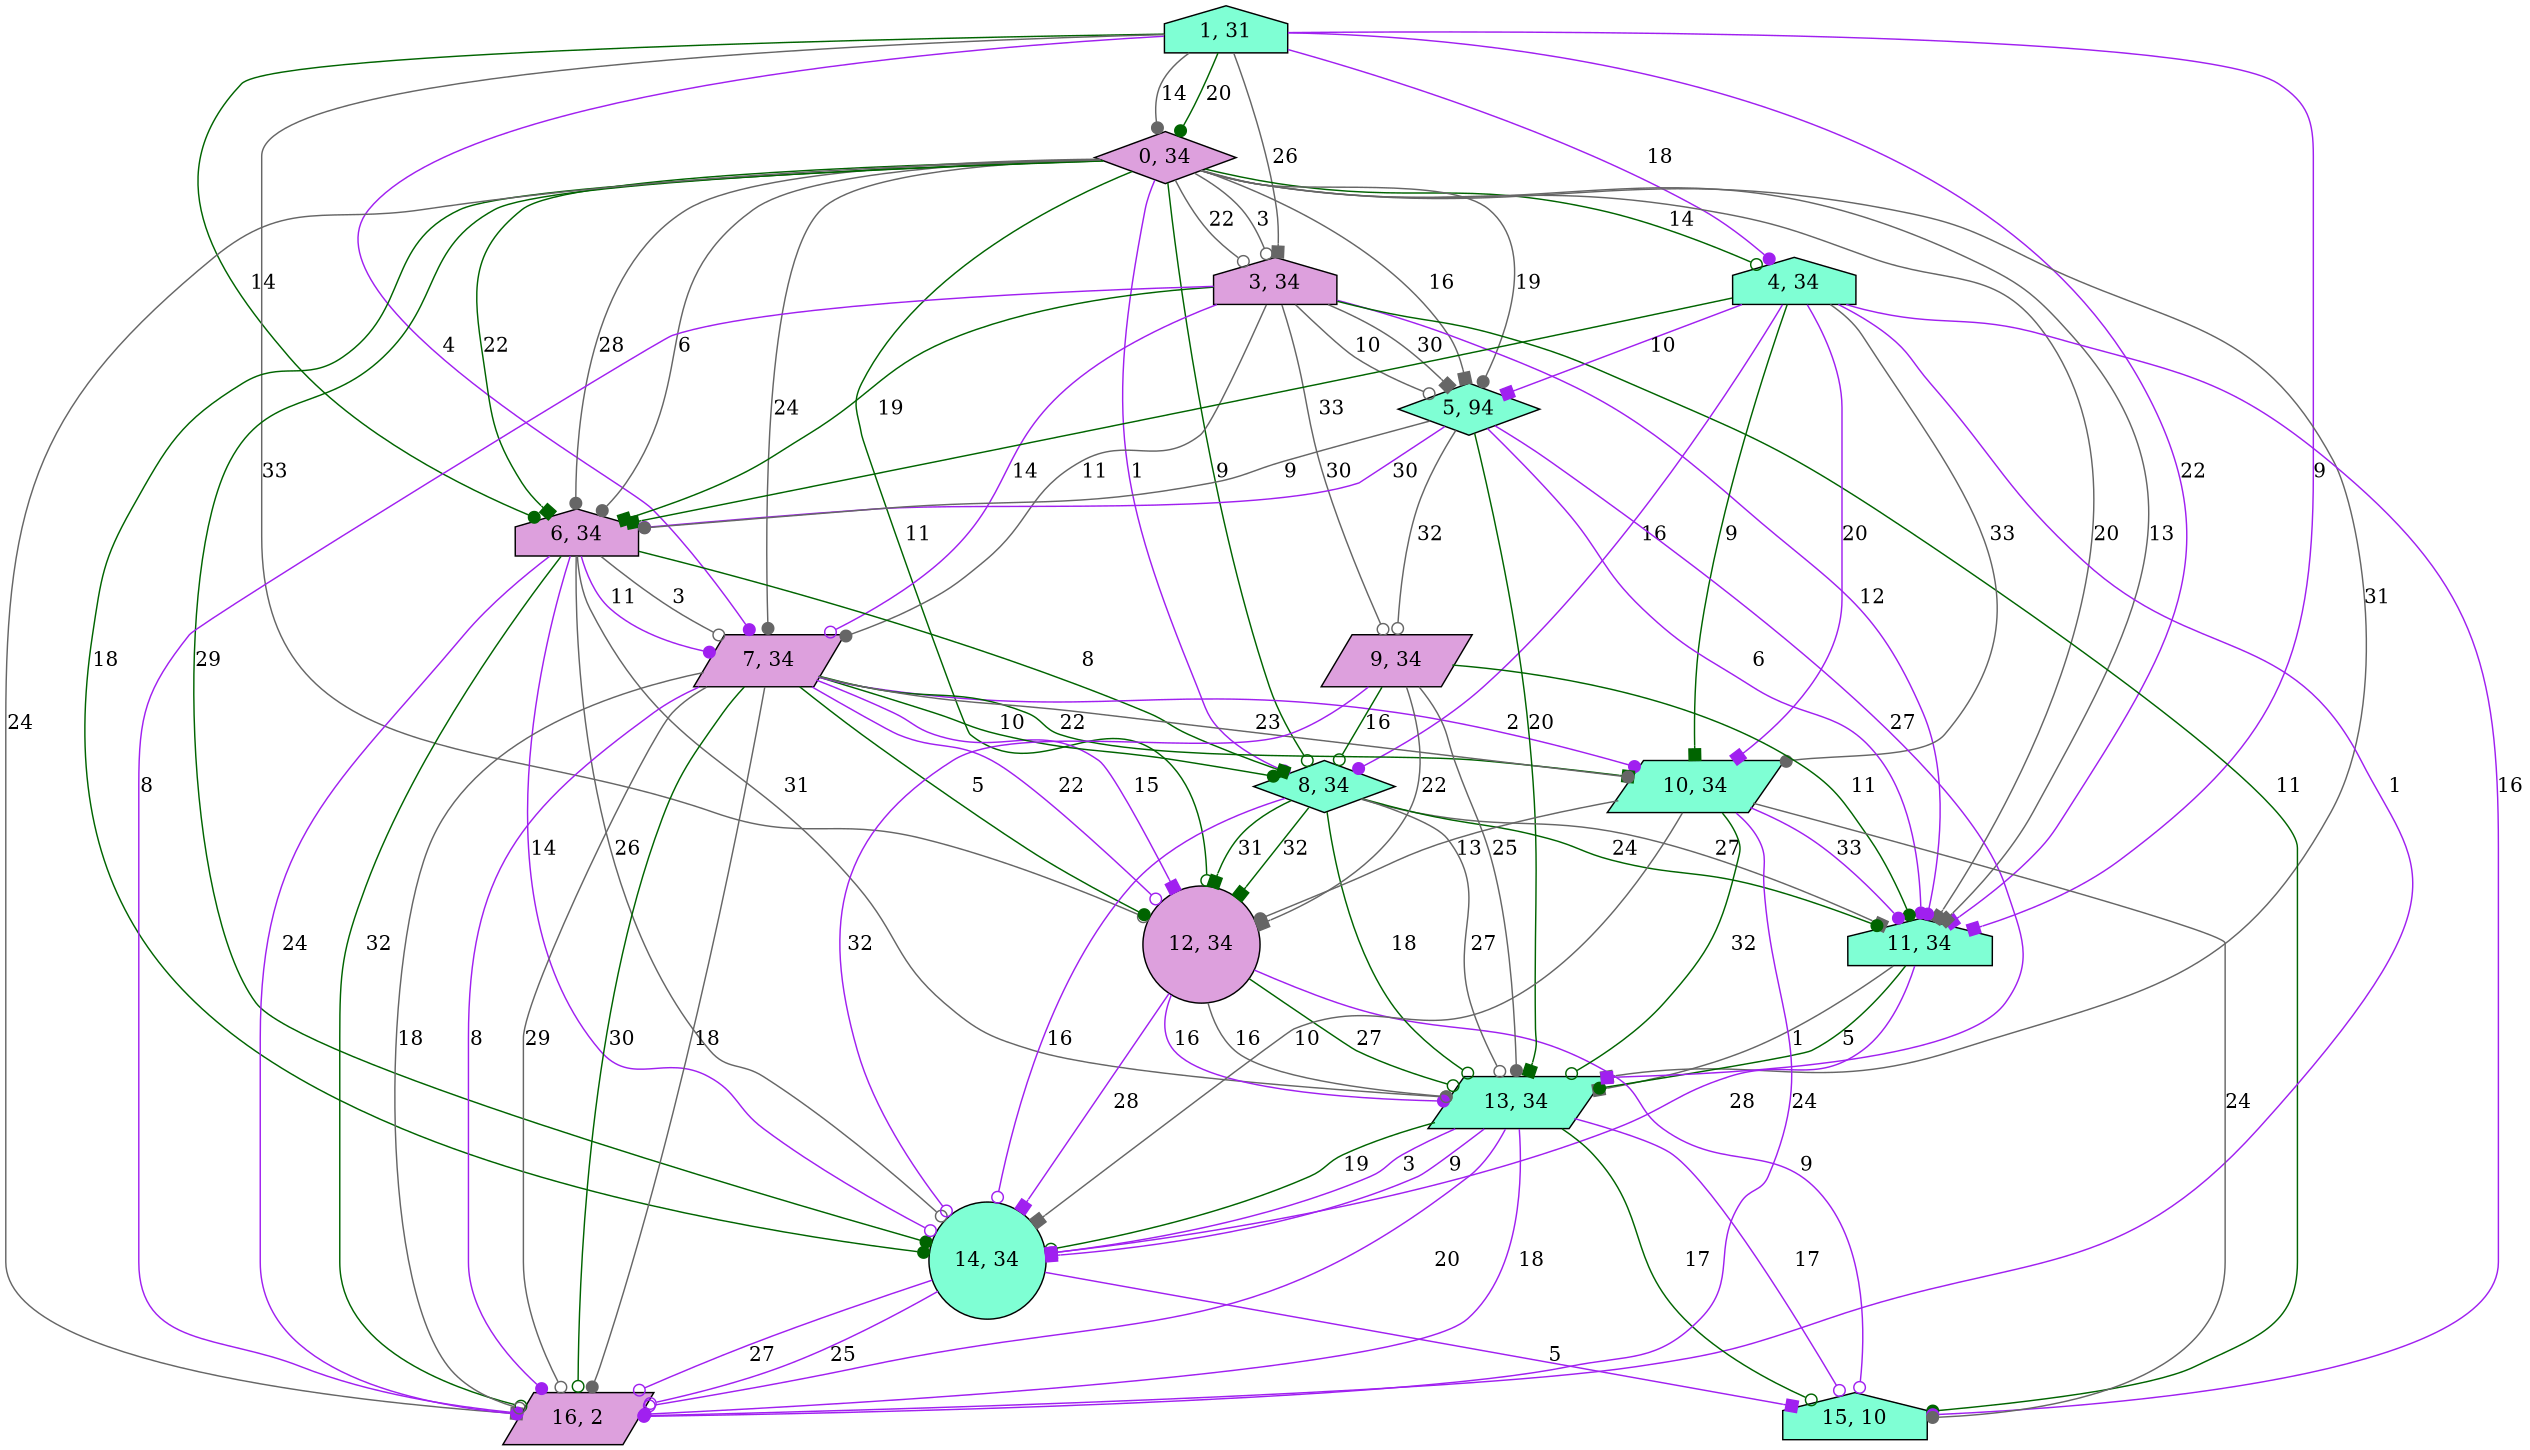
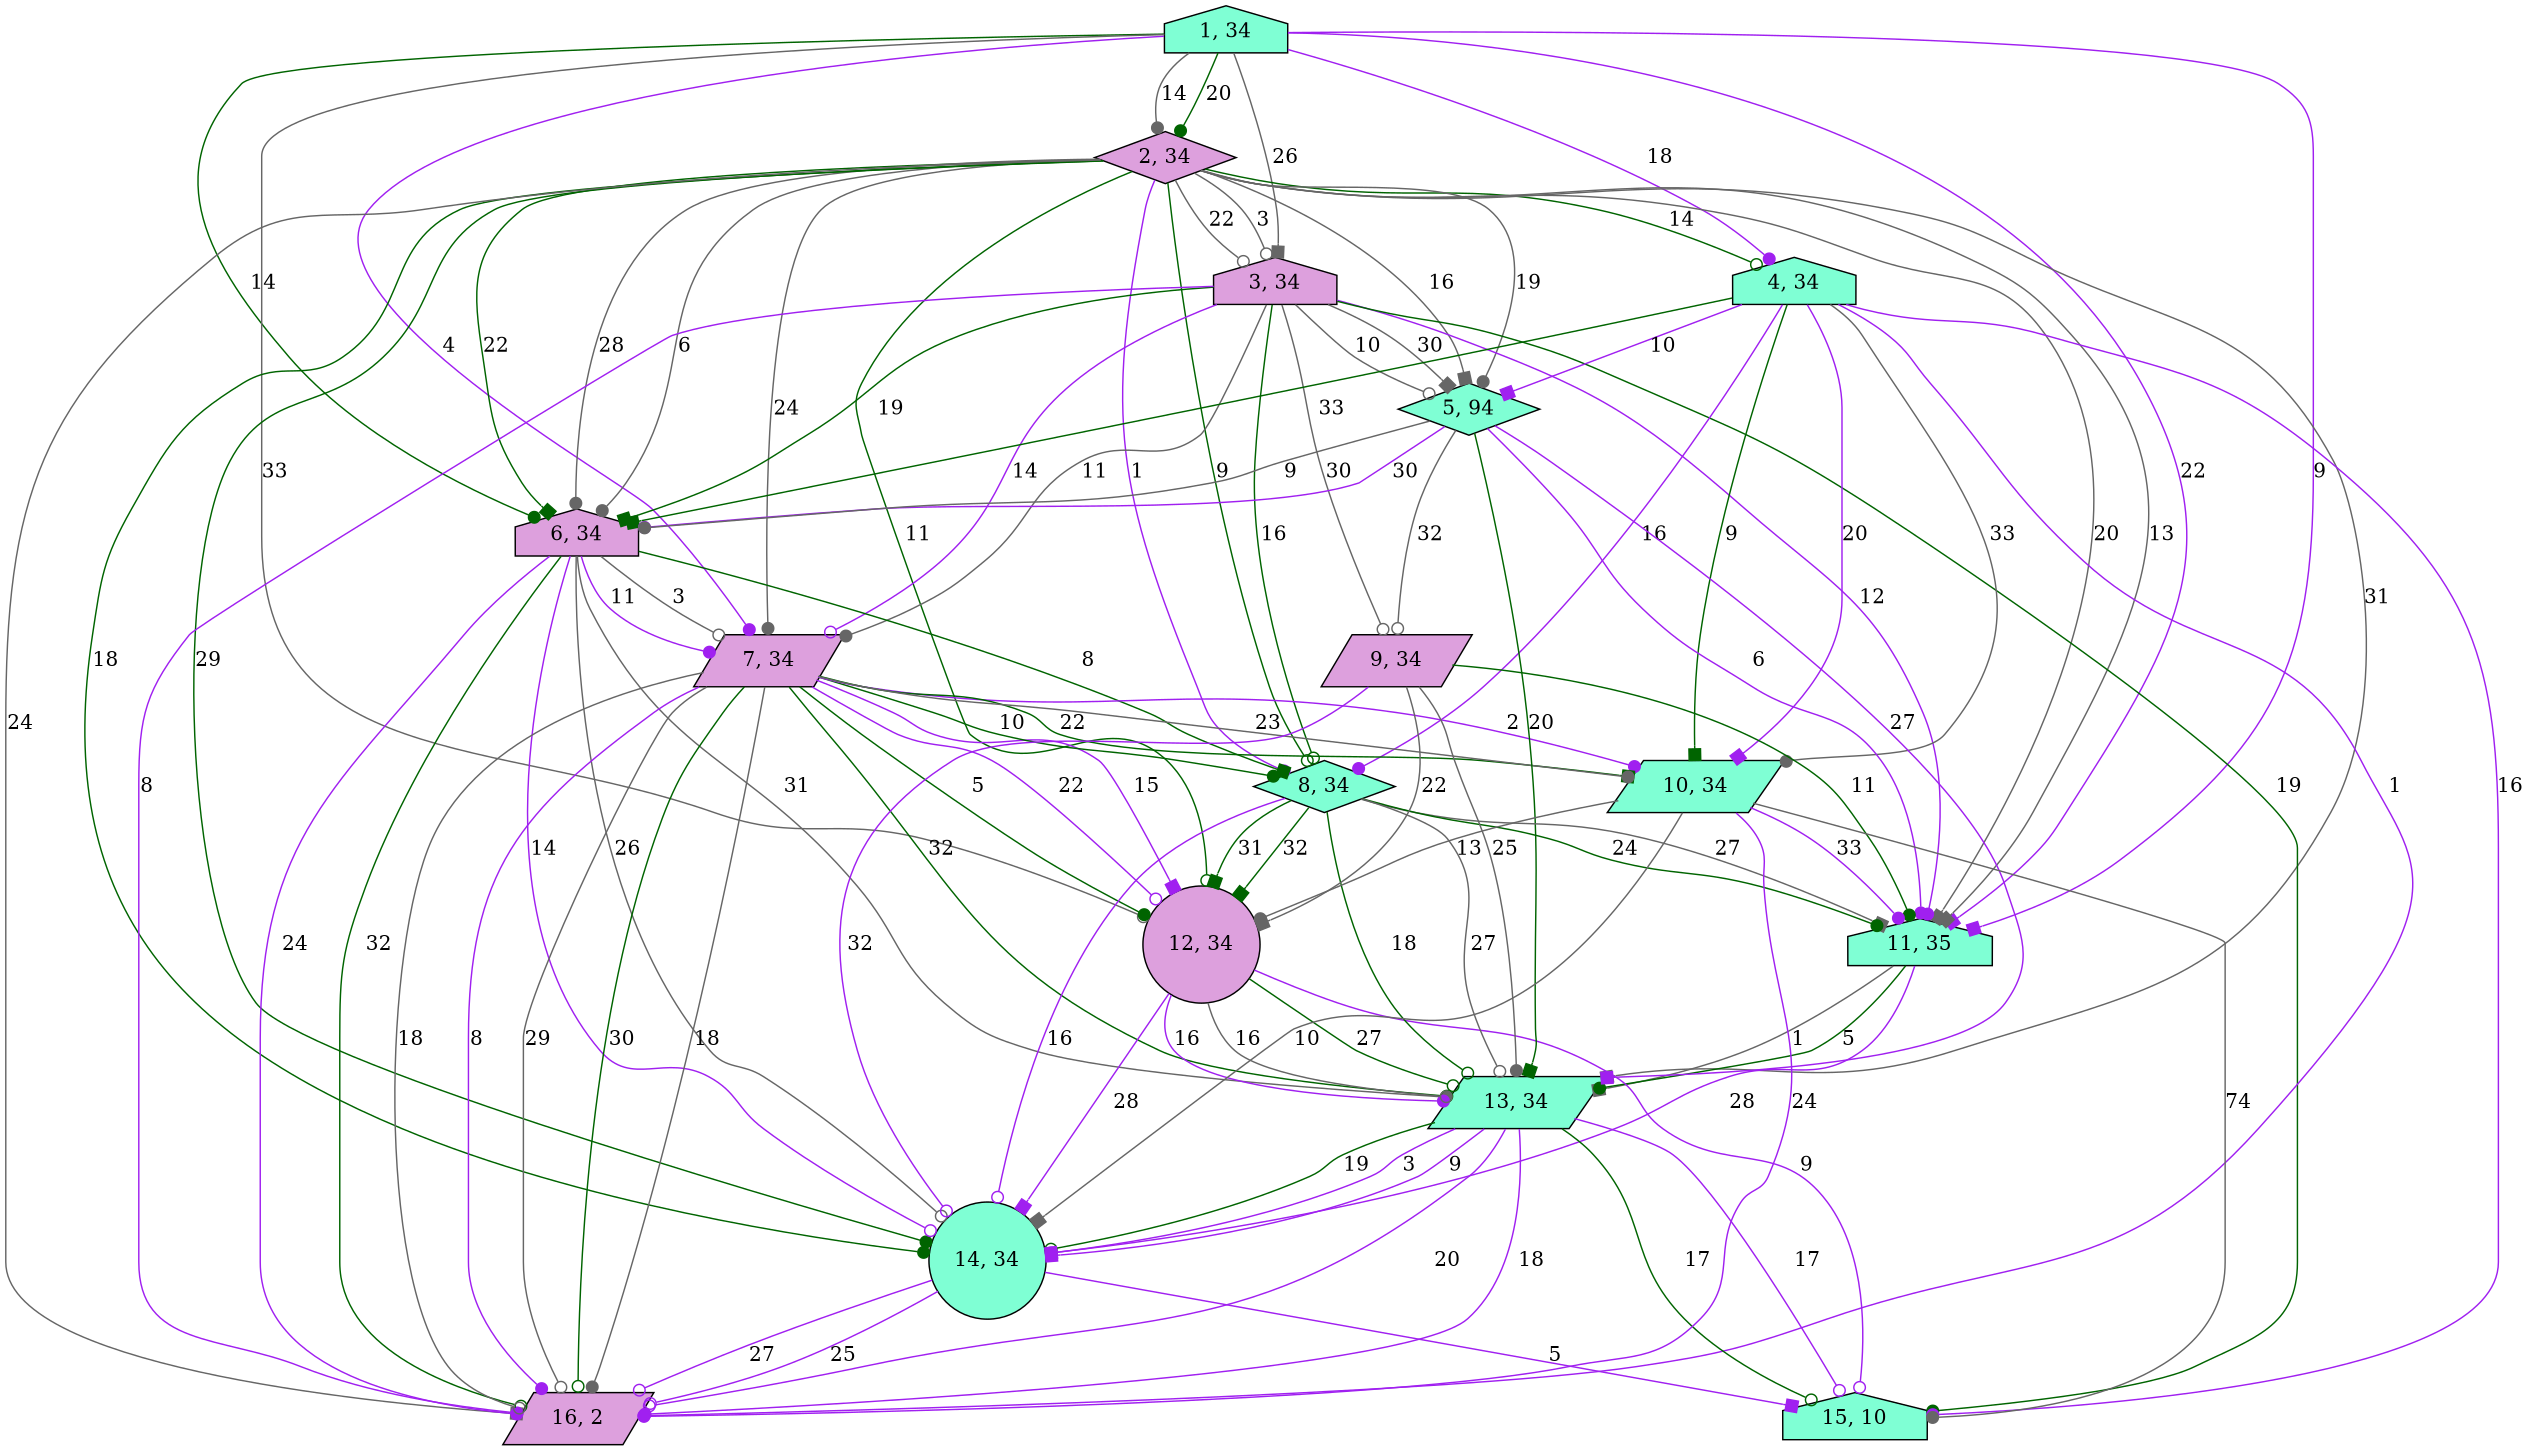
(1226, 32) -> (1226, 32)
(1165, 158) -> (1165, 158)
(1362, 721) -> (1257, 532)
(2289, 787) -> (2289, 787)
(1920, 945) -> (1920, 945)
(1697, 963) -> (1040, 979)
(2239, 1103) -> (2239, 1103)
